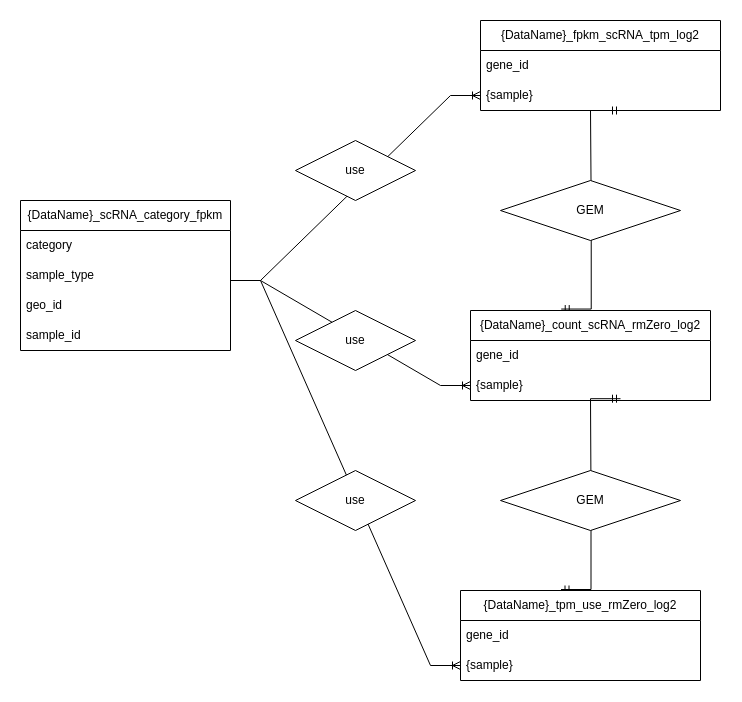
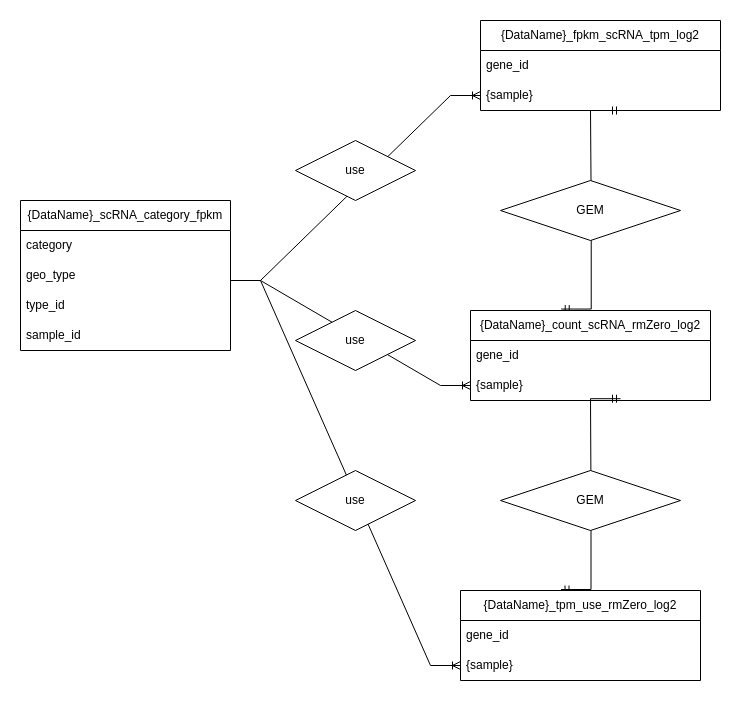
(62, 276) -> (53, 276)
(45, 306) -> (48, 306)
